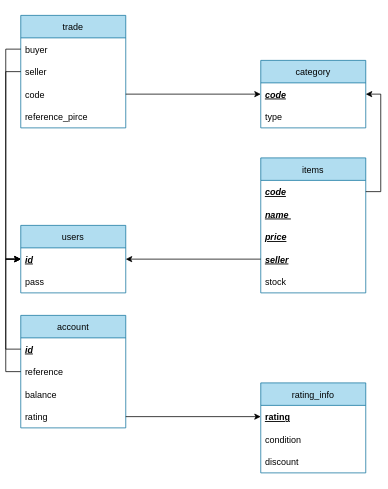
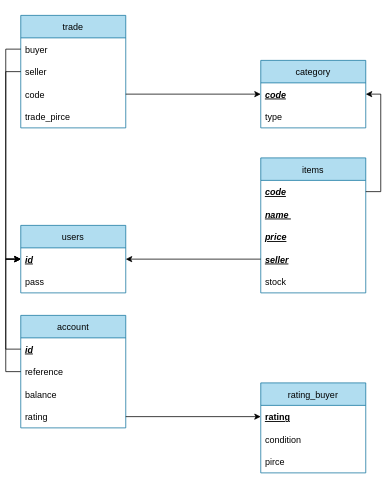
(61, 117) -> (51, 117)
(313, 395) -> (313, 395)
(284, 462) -> (276, 462)
